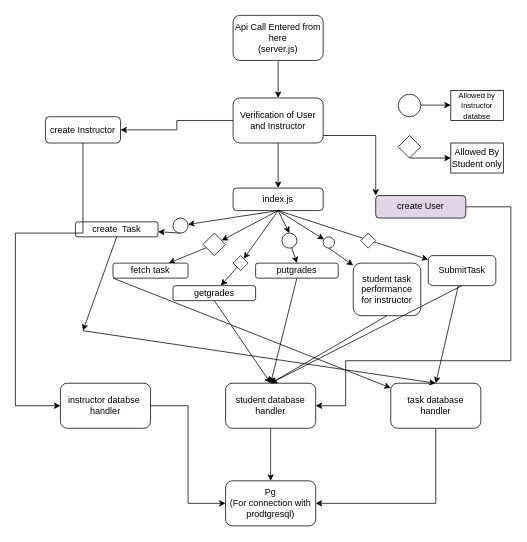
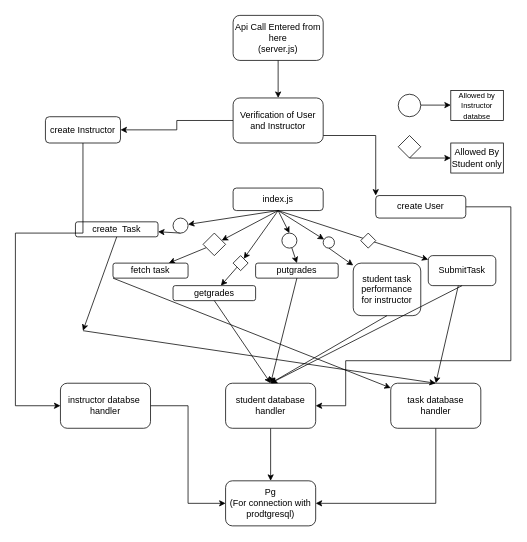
(278, 181) -> none
(420, 207) -> (420, 207)
